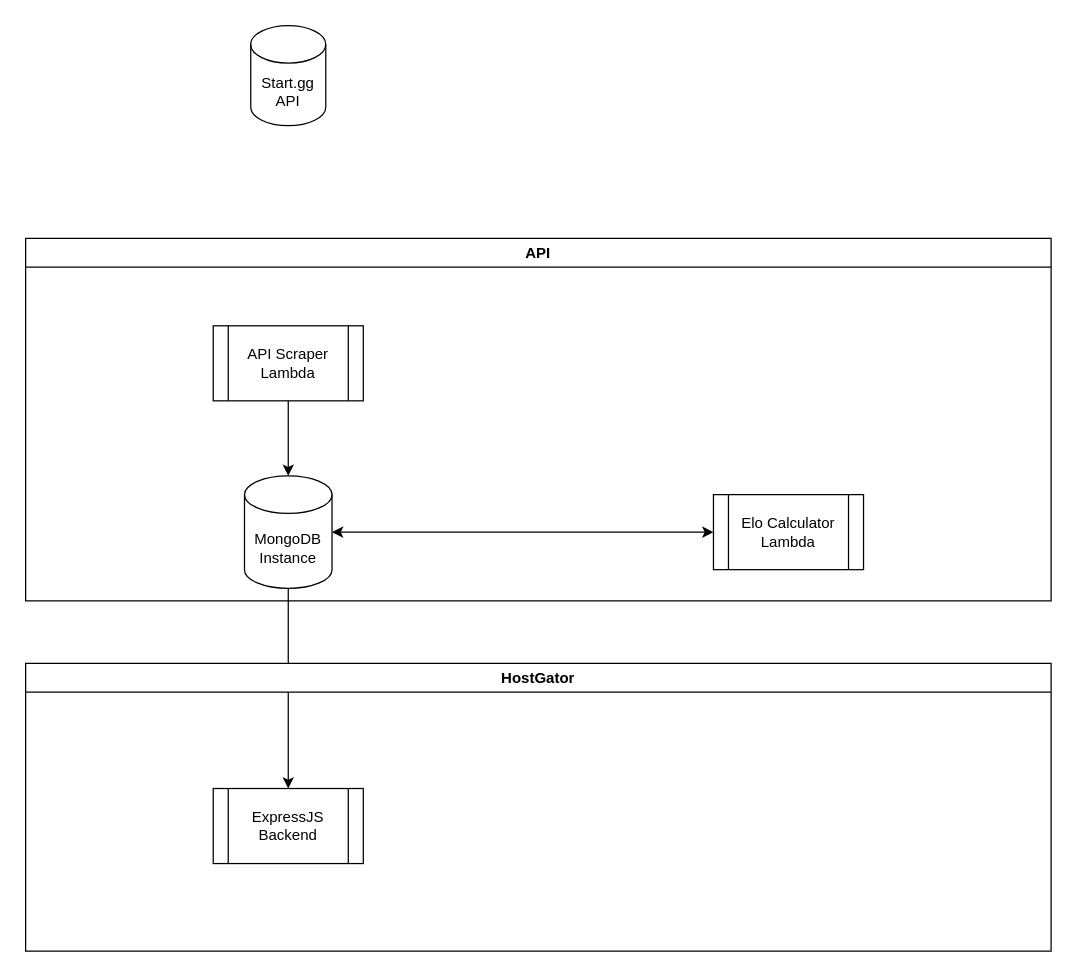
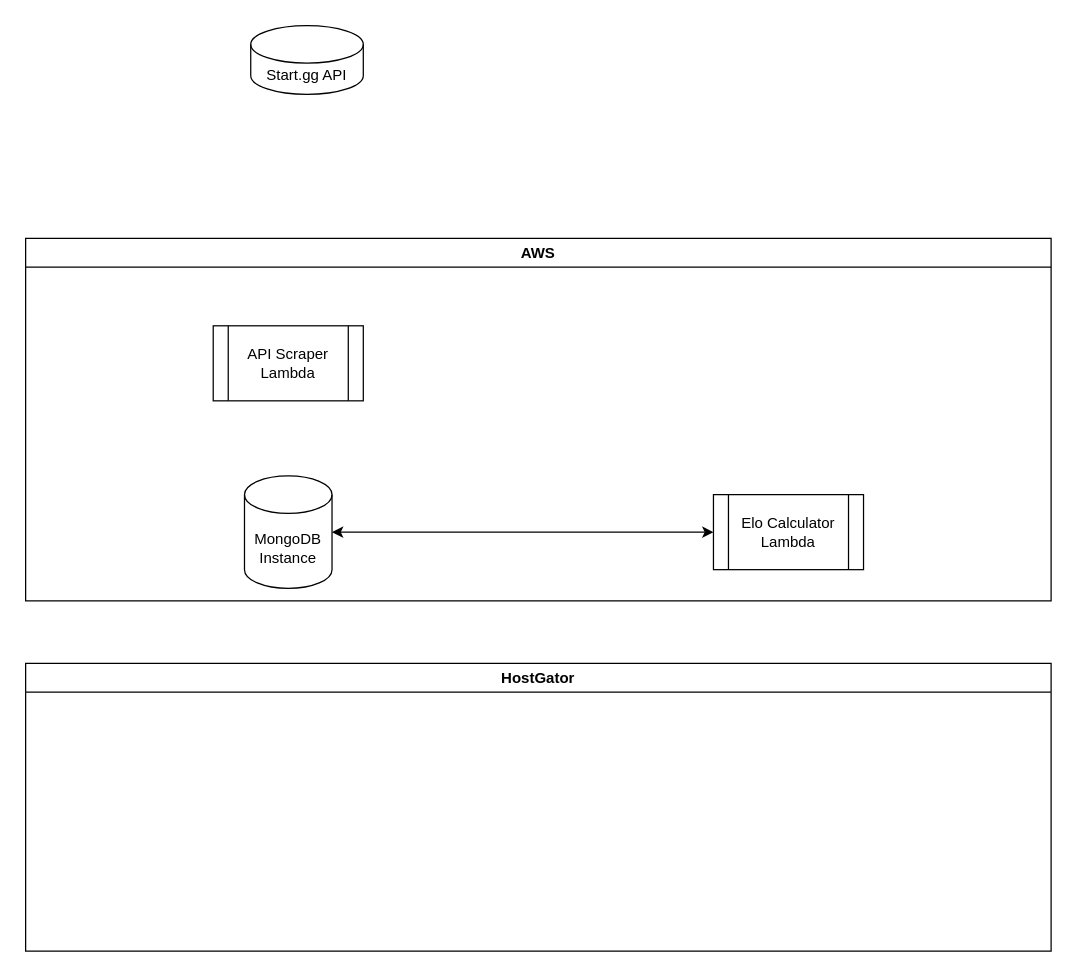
(288, 76) -> (307, 60)
(538, 253) -> (538, 253)
(288, 434) -> none
(288, 735) -> none
(288, 826) -> none
